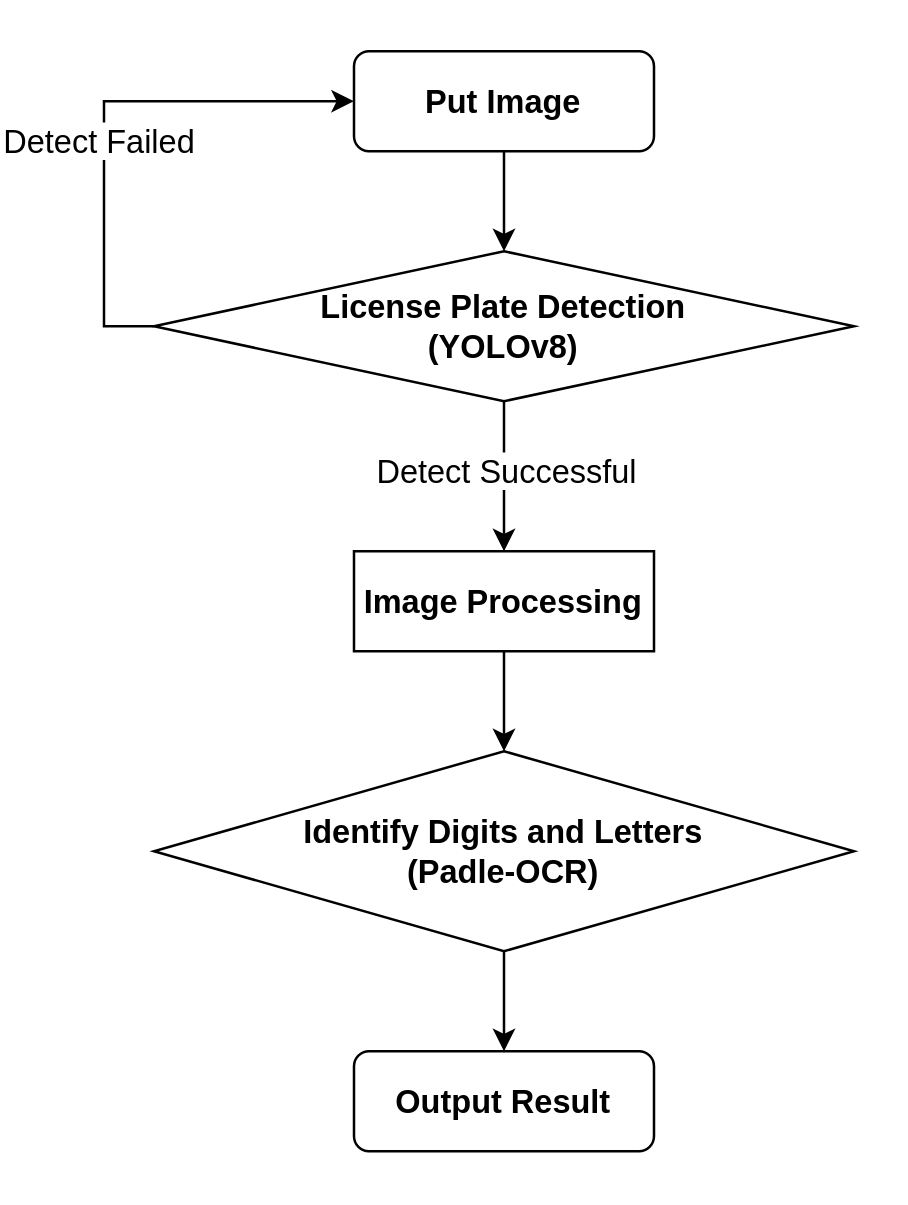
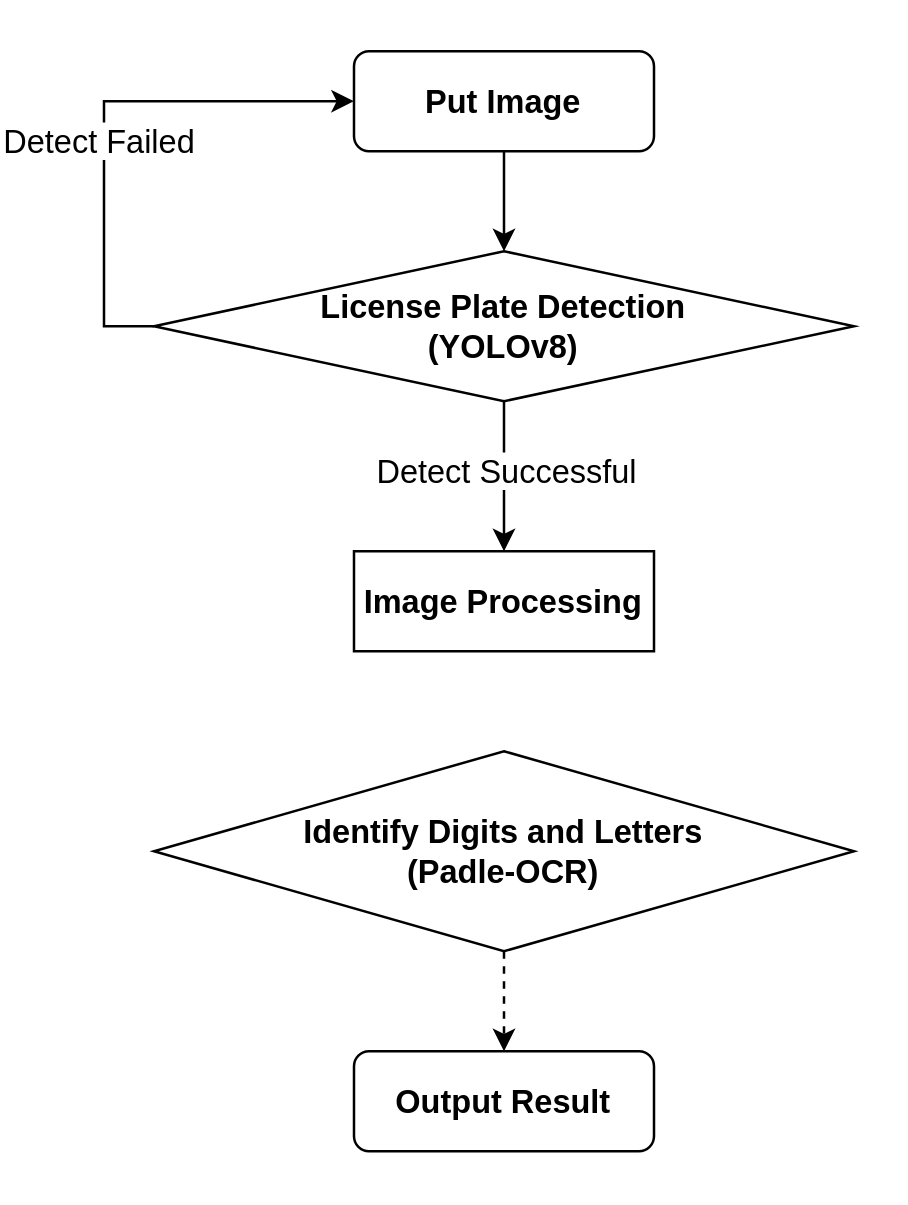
(504, 693) -> none
(504, 992) -> (504, 992)
